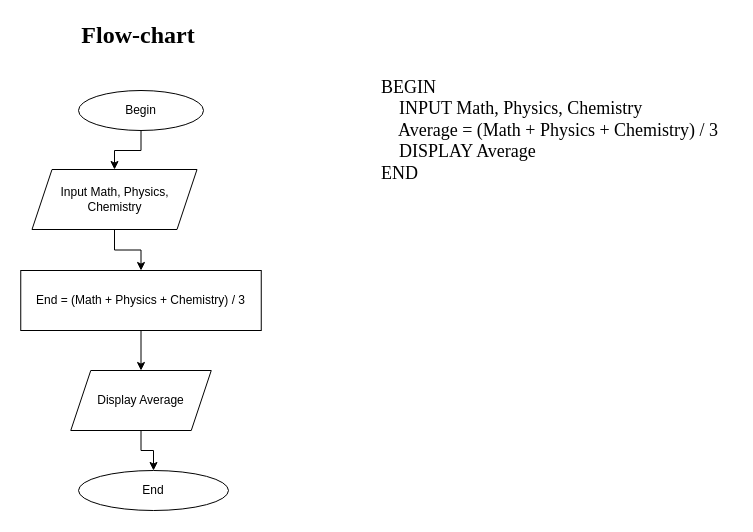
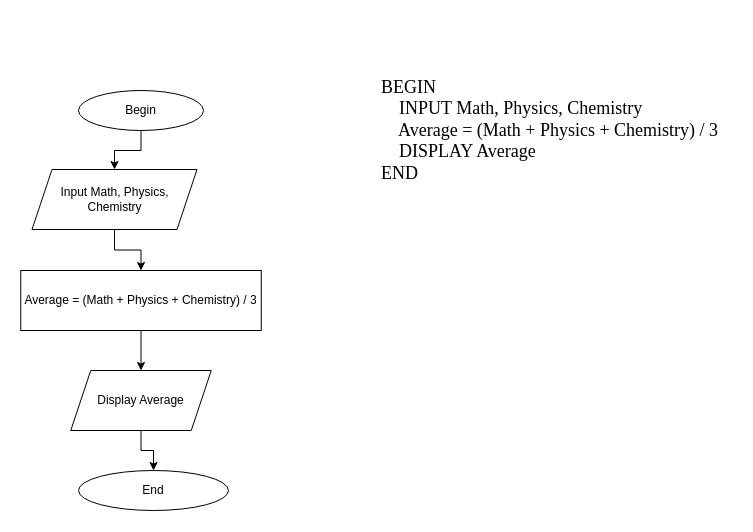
(139, 36) -> none
(141, 301) -> (141, 301)
